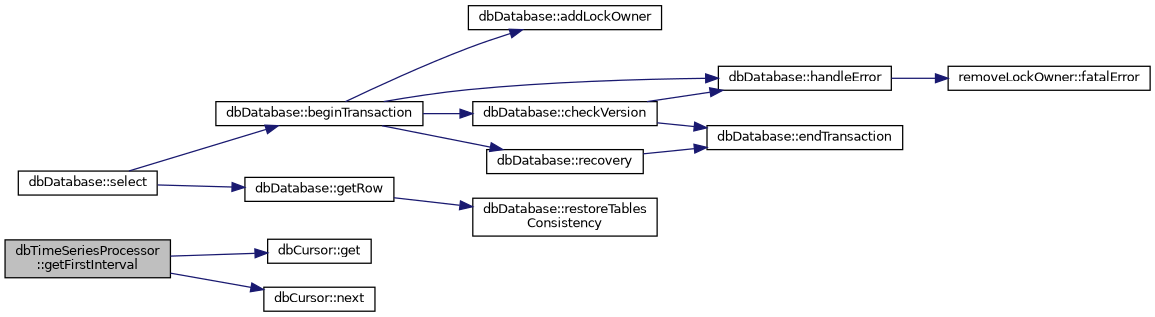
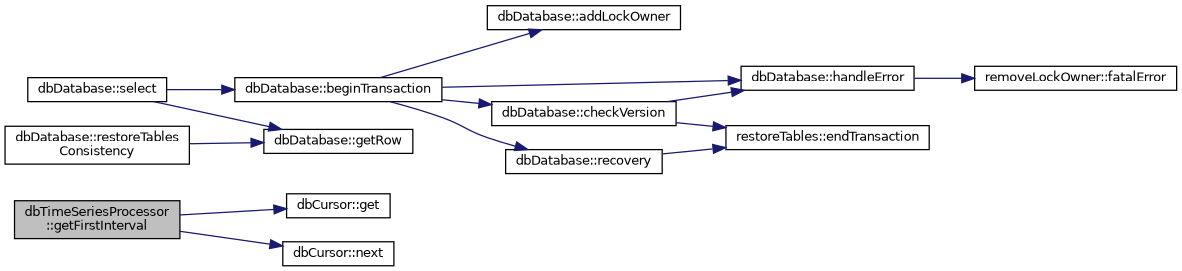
(805, 138) -> (828, 138)
(427, 202) -> (220, 143)
